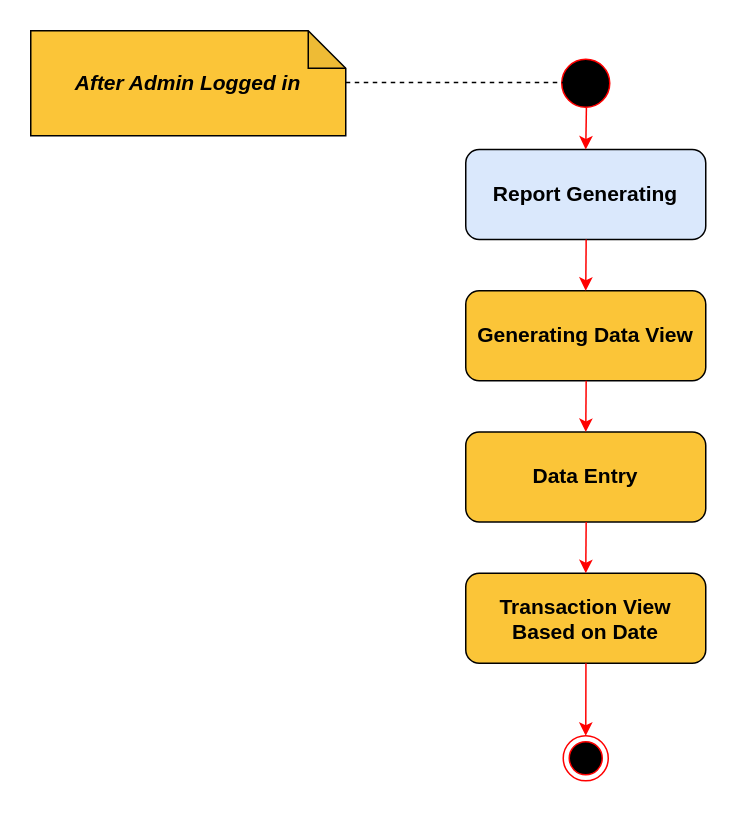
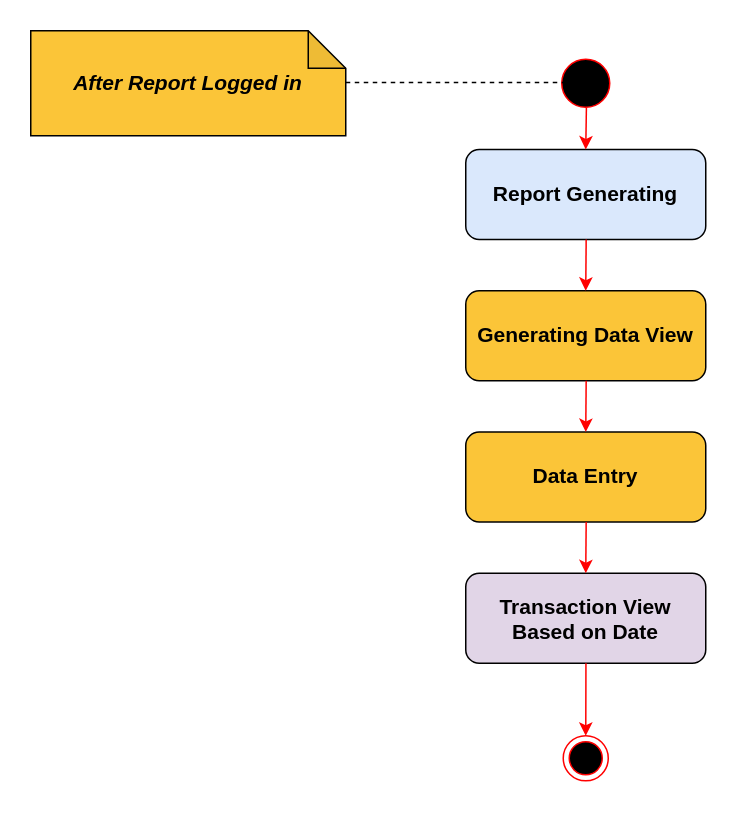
(188, 83) -> (188, 83)
(586, 618) -> (586, 618)
